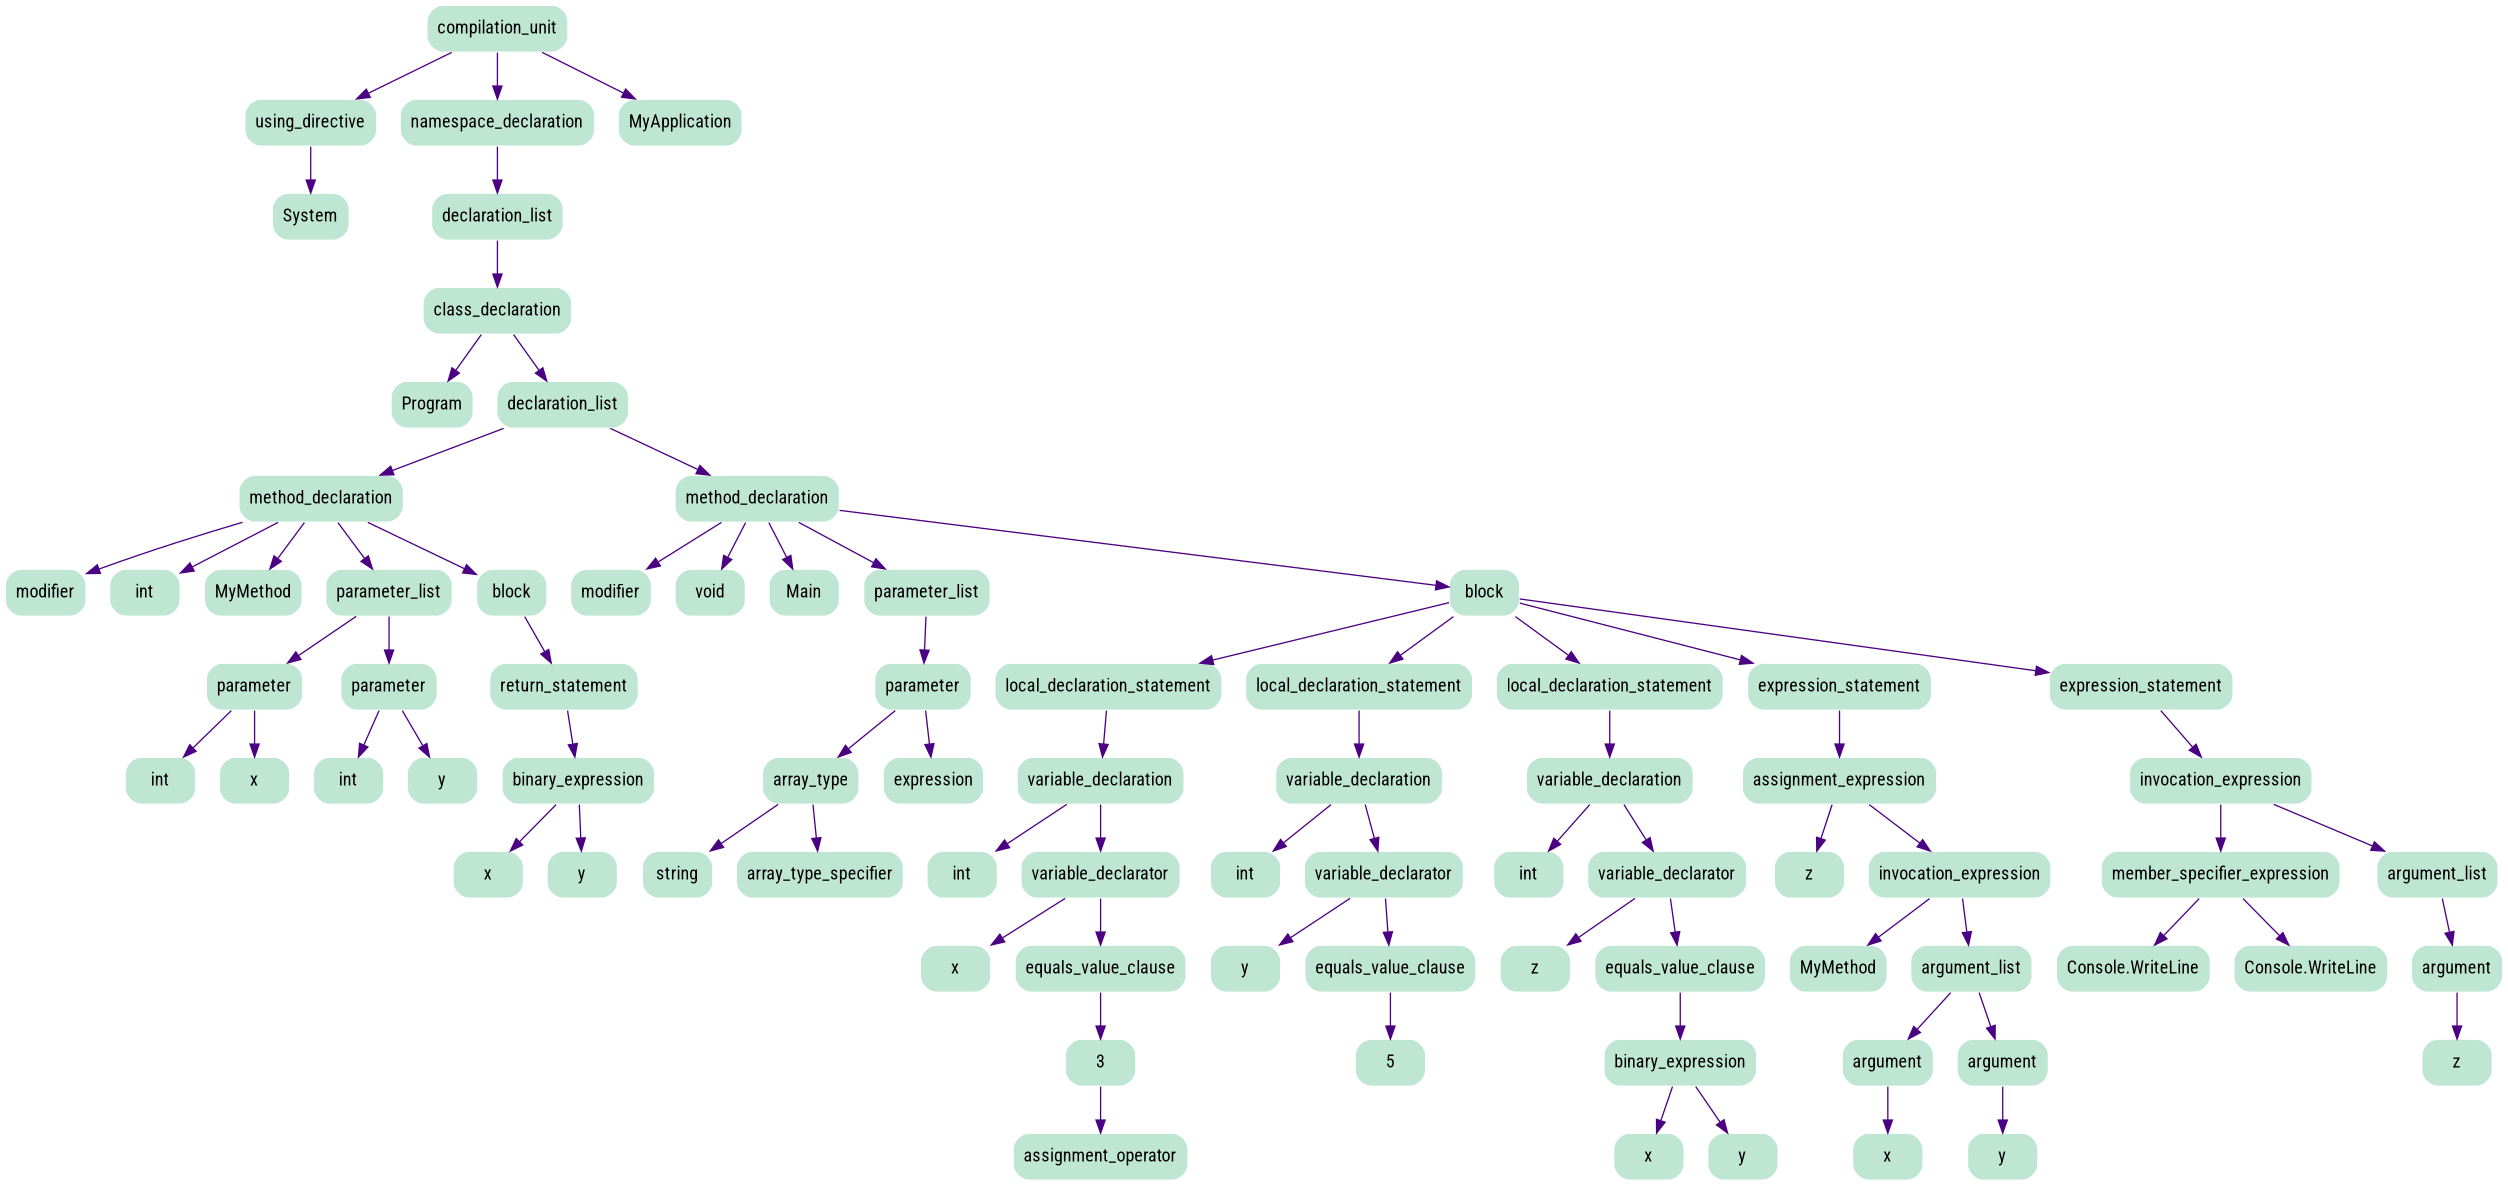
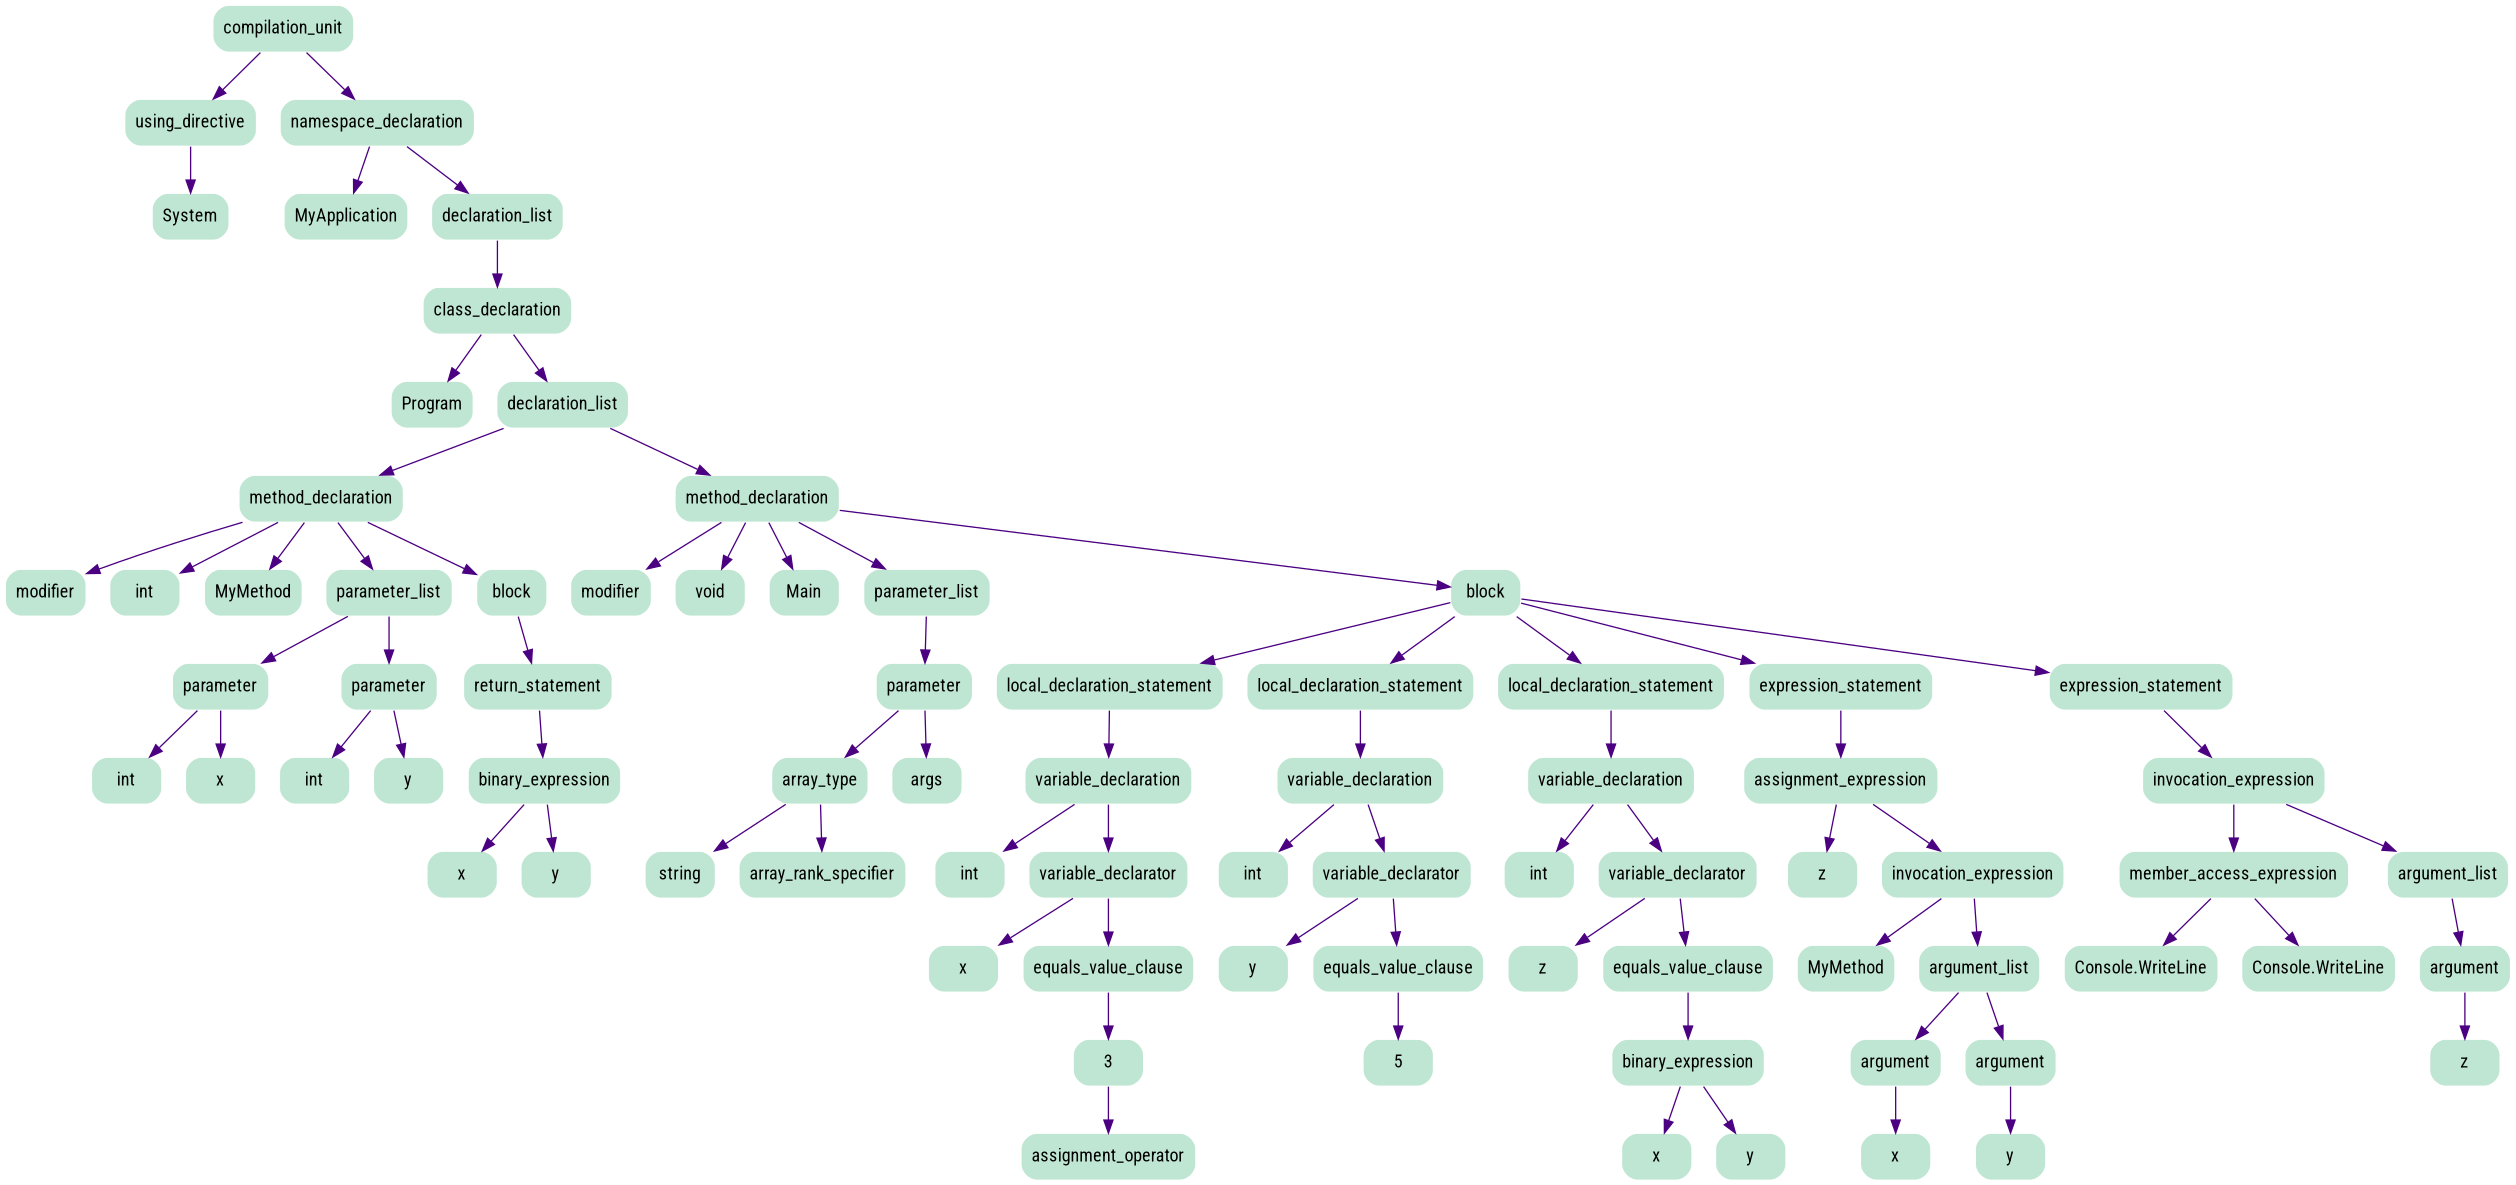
(583, 73) -> (364, 163)
(933, 781) -> (927, 781)
(820, 875) -> (822, 875)
(2221, 875) -> (2234, 875)
